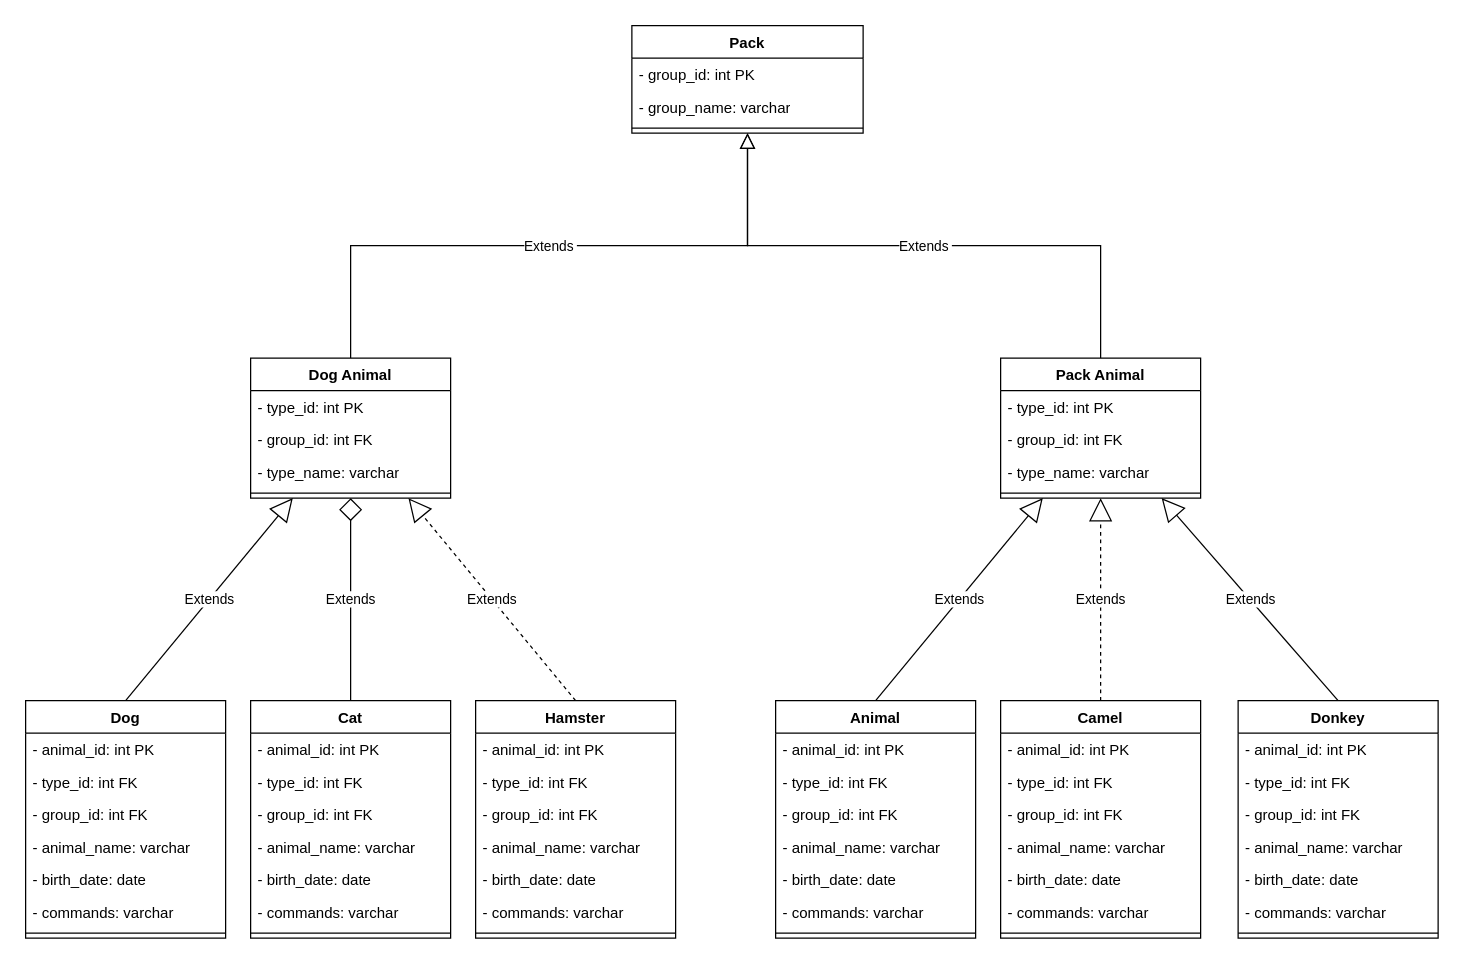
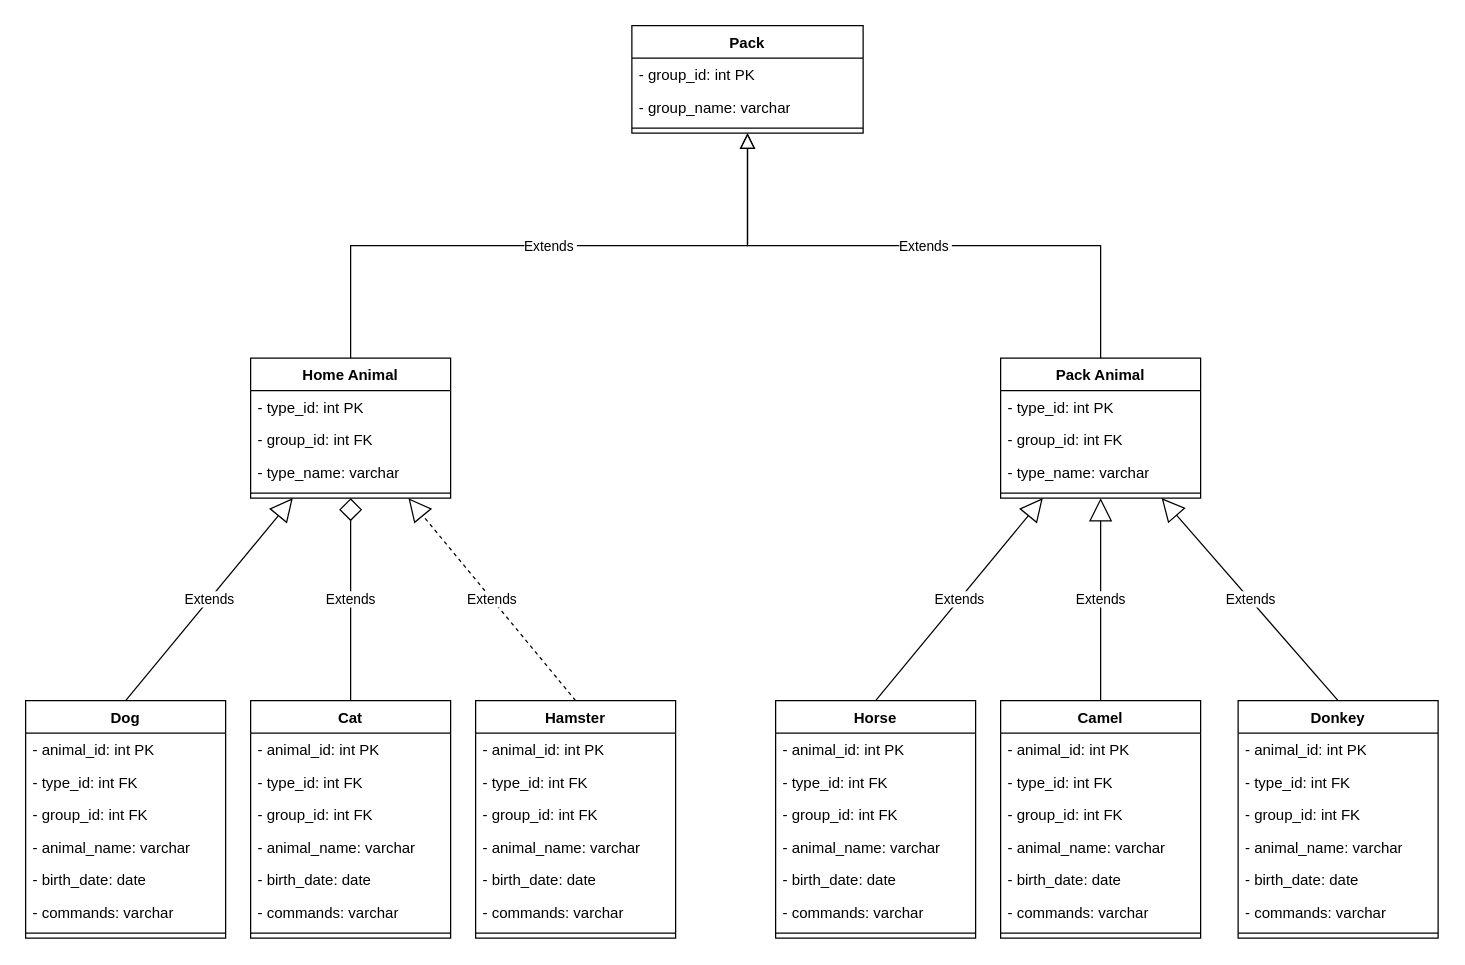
(351, 376) -> (351, 376)
(1101, 653) -> (1101, 653)
(876, 718) -> (876, 718)
